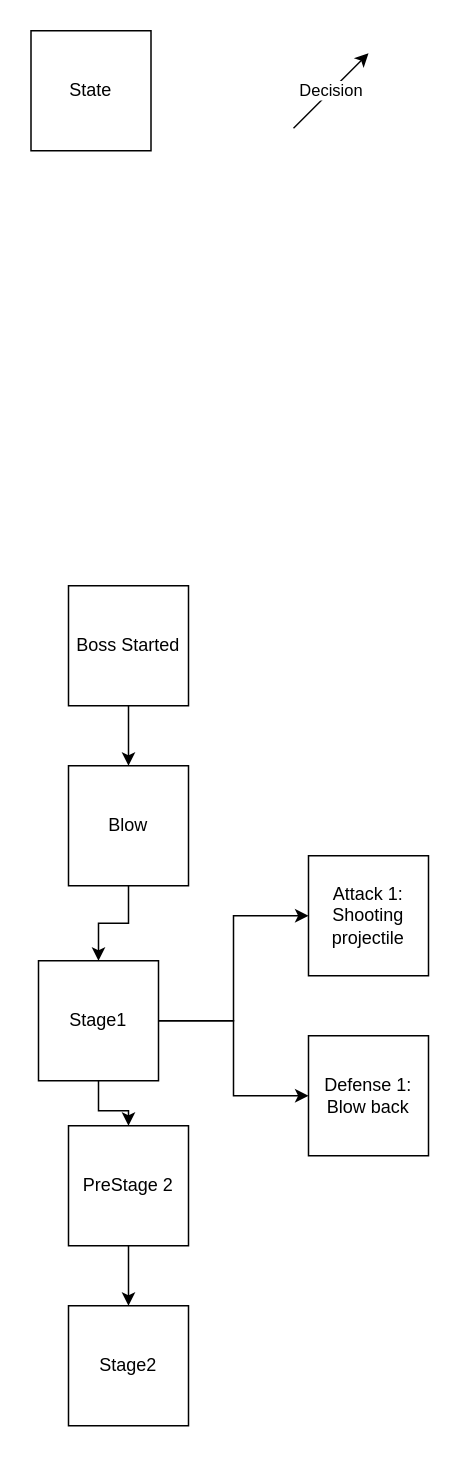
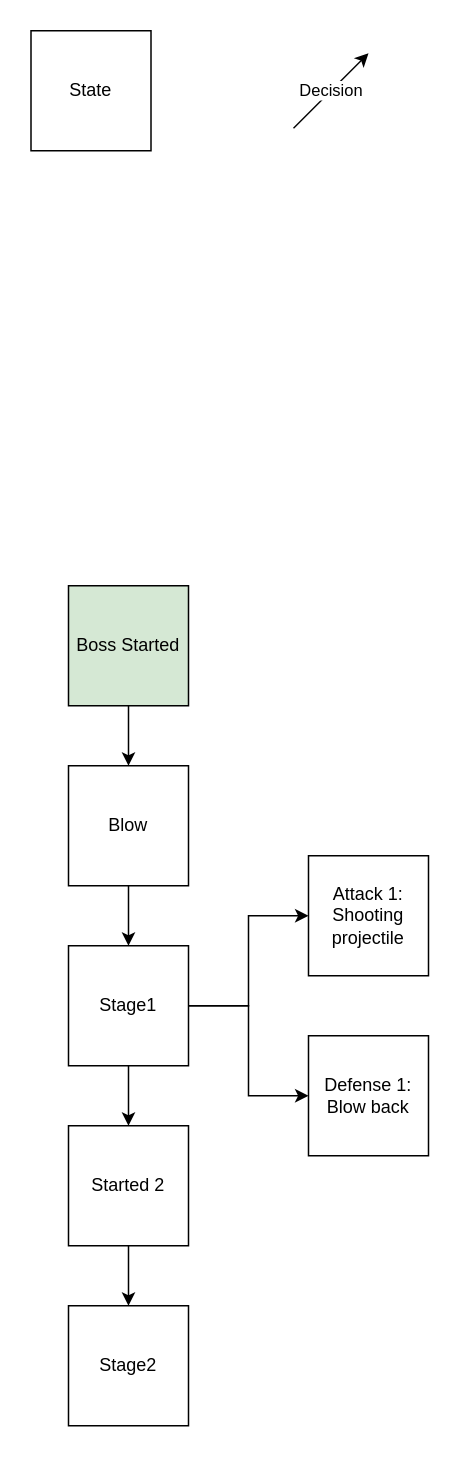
(128, 646) -> (128, 646)
(98, 1021) -> (128, 1006)
(128, 1186) -> (128, 1186)
